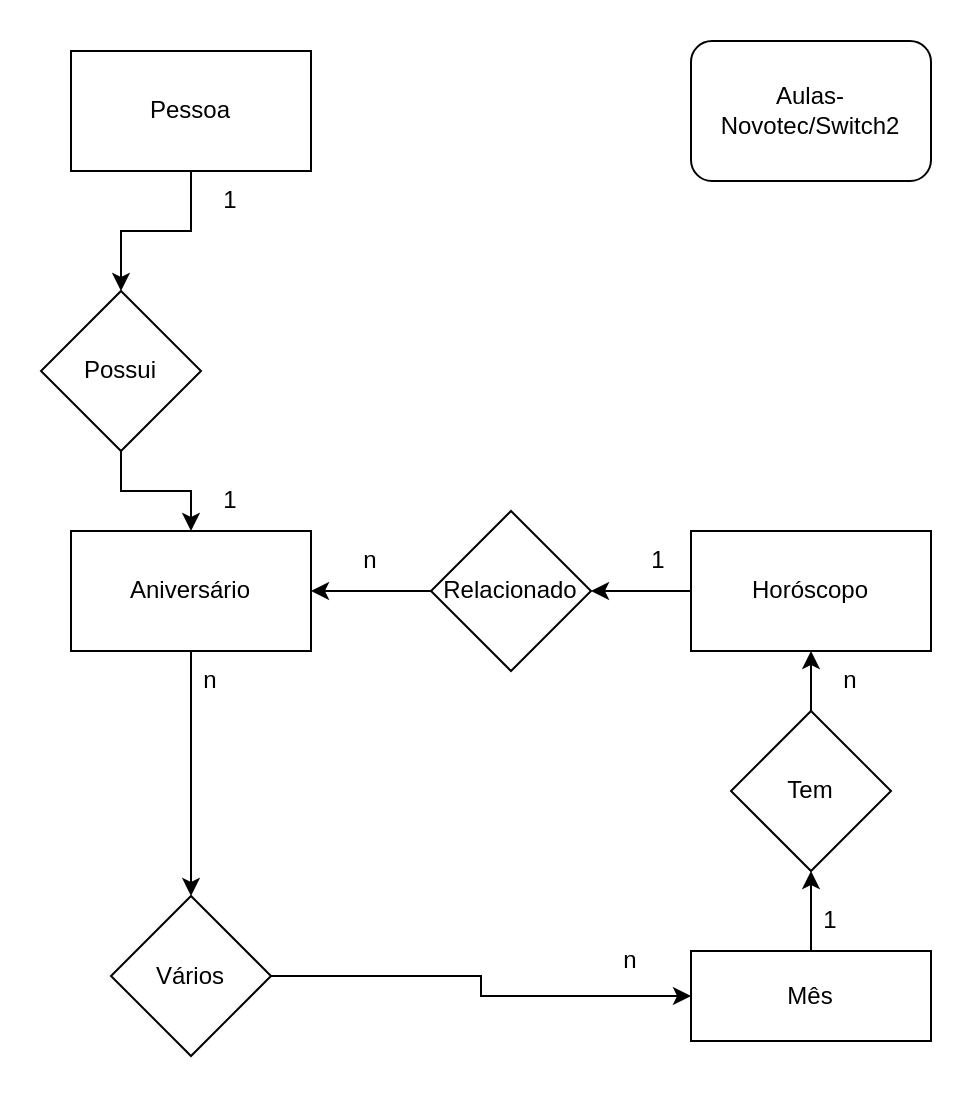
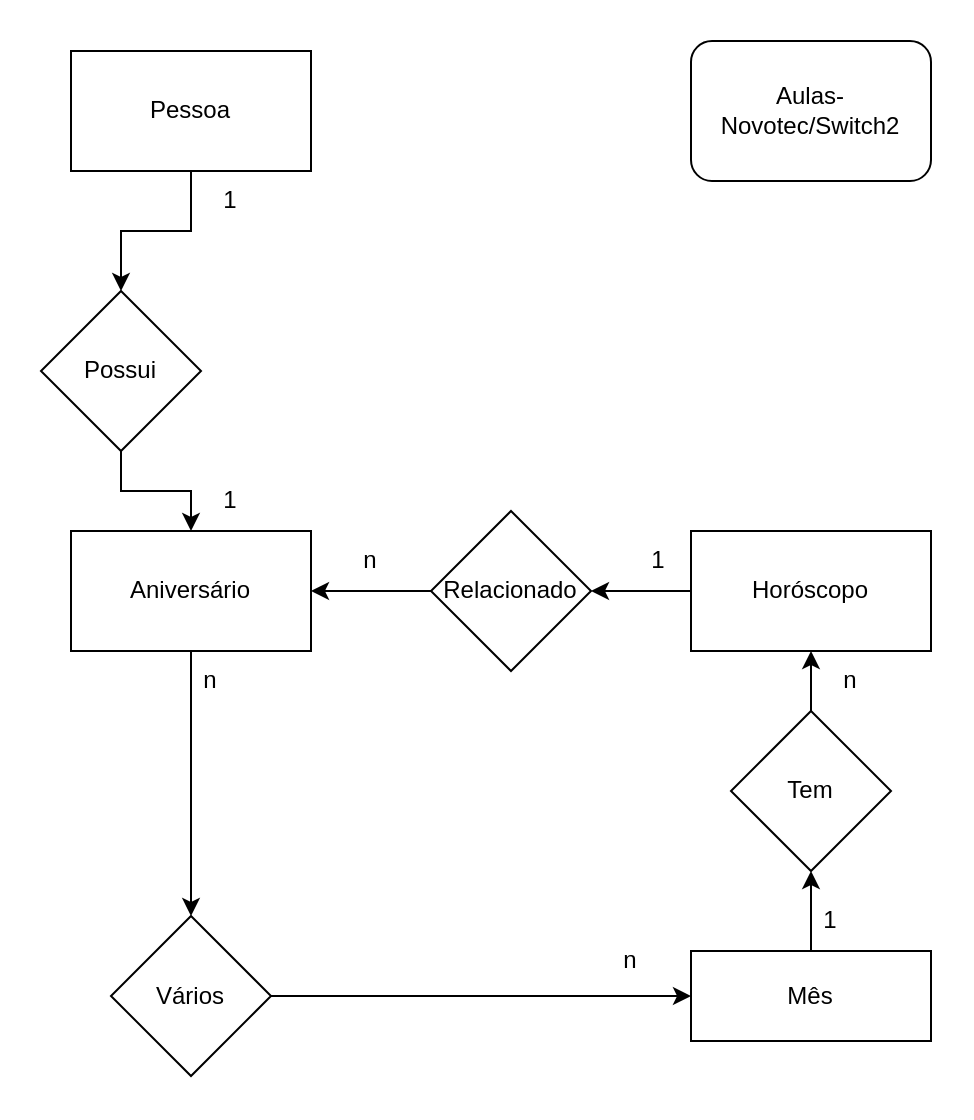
(191, 976) -> (191, 996)
